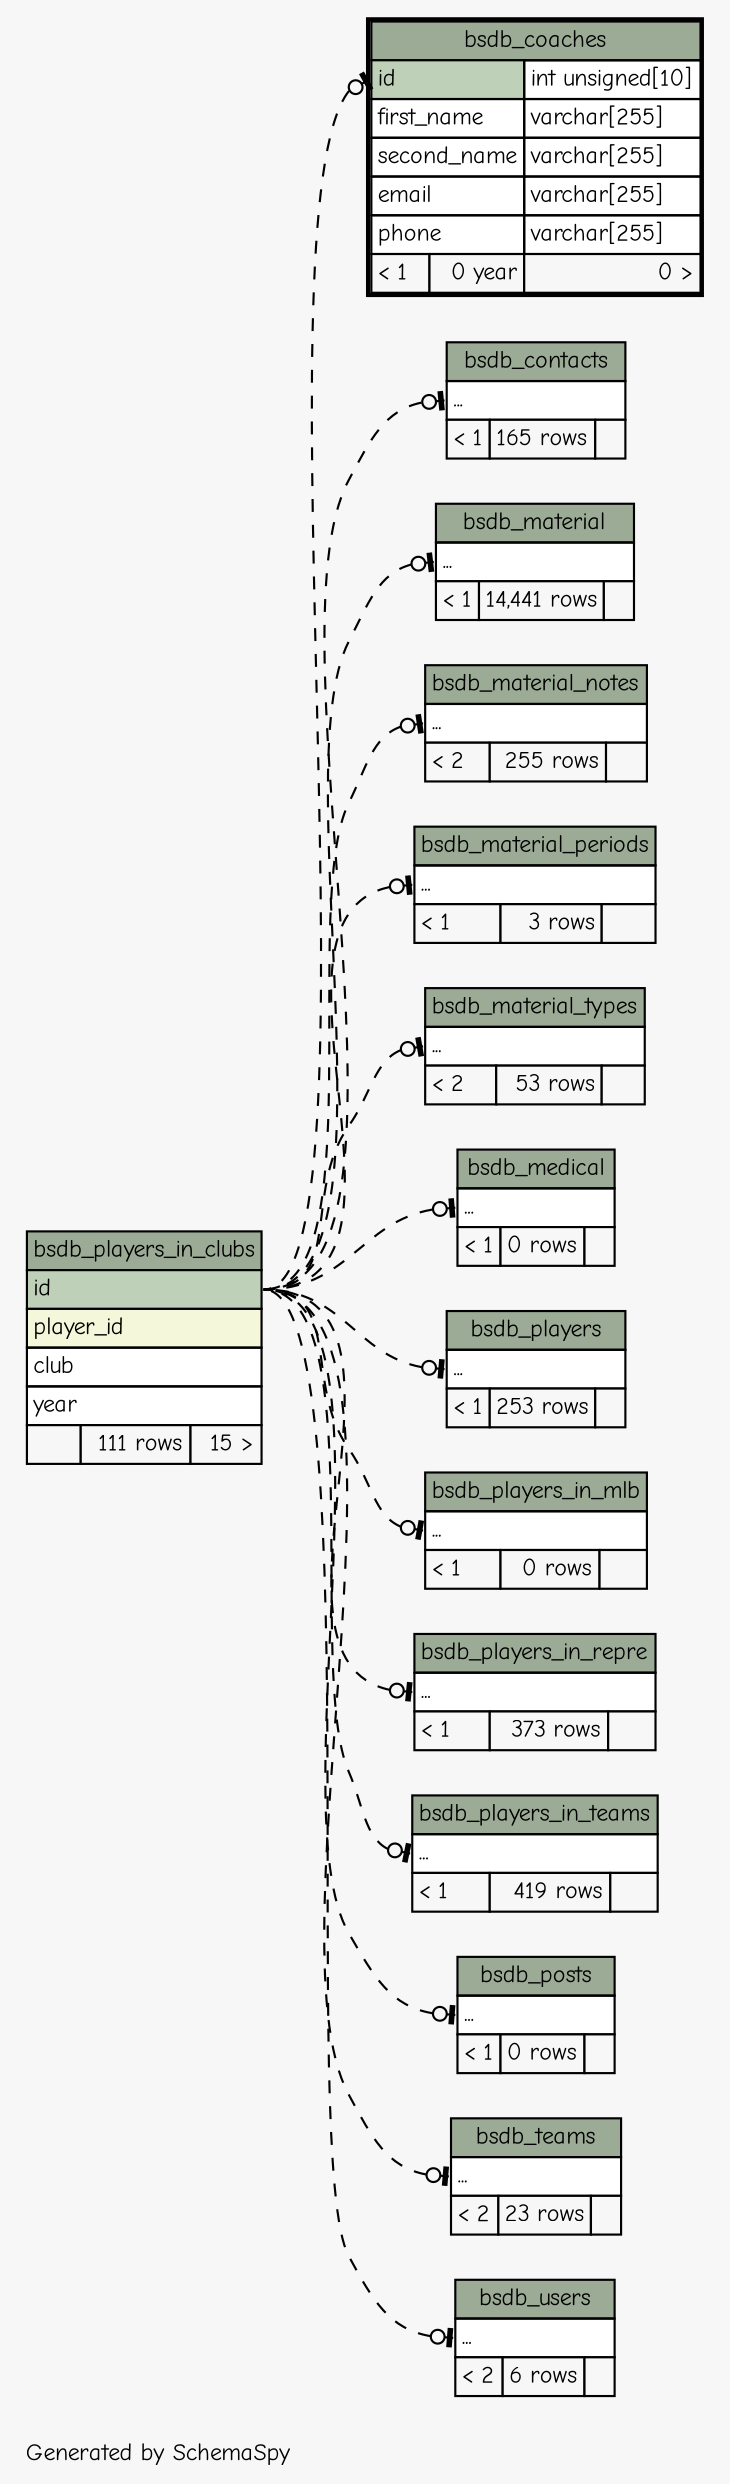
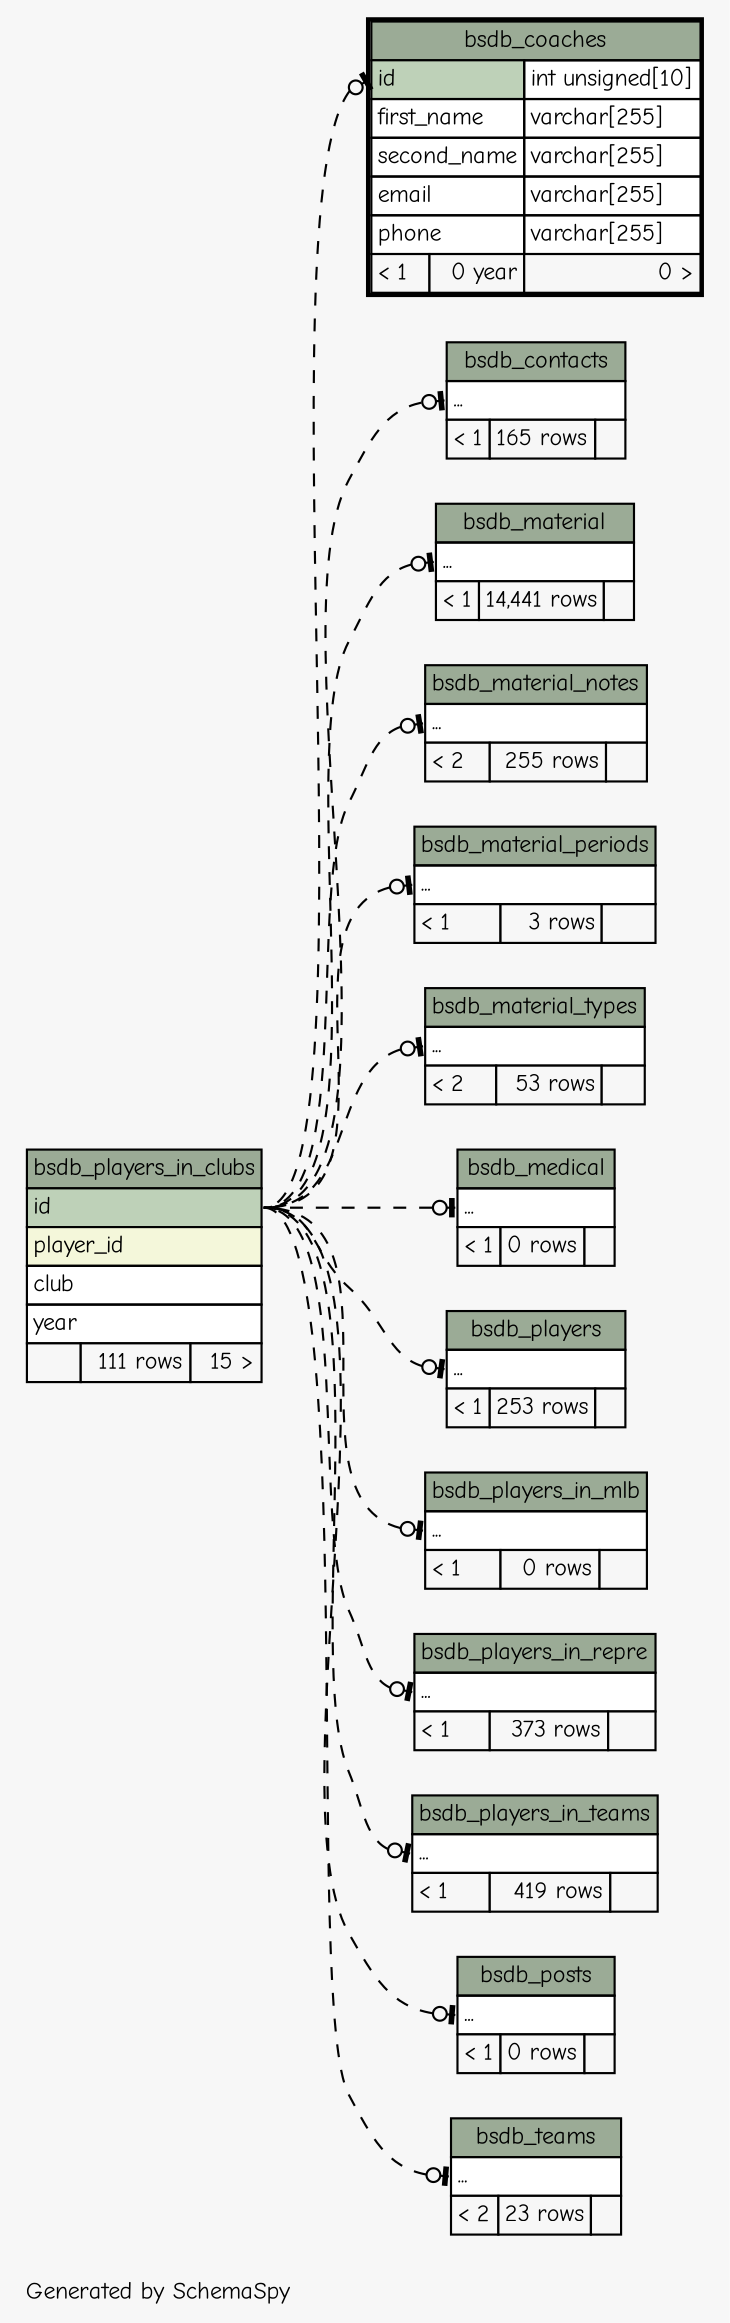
(535, 2338) -> none
